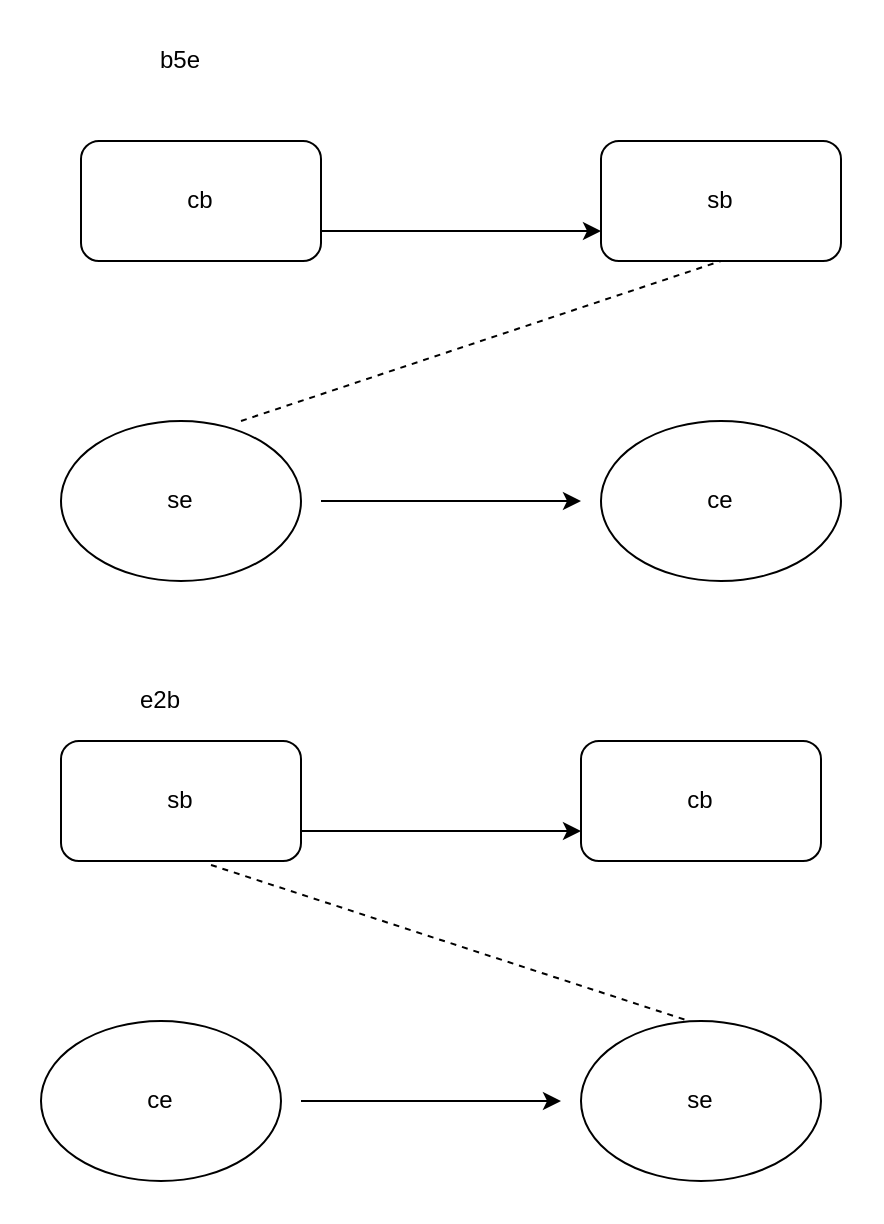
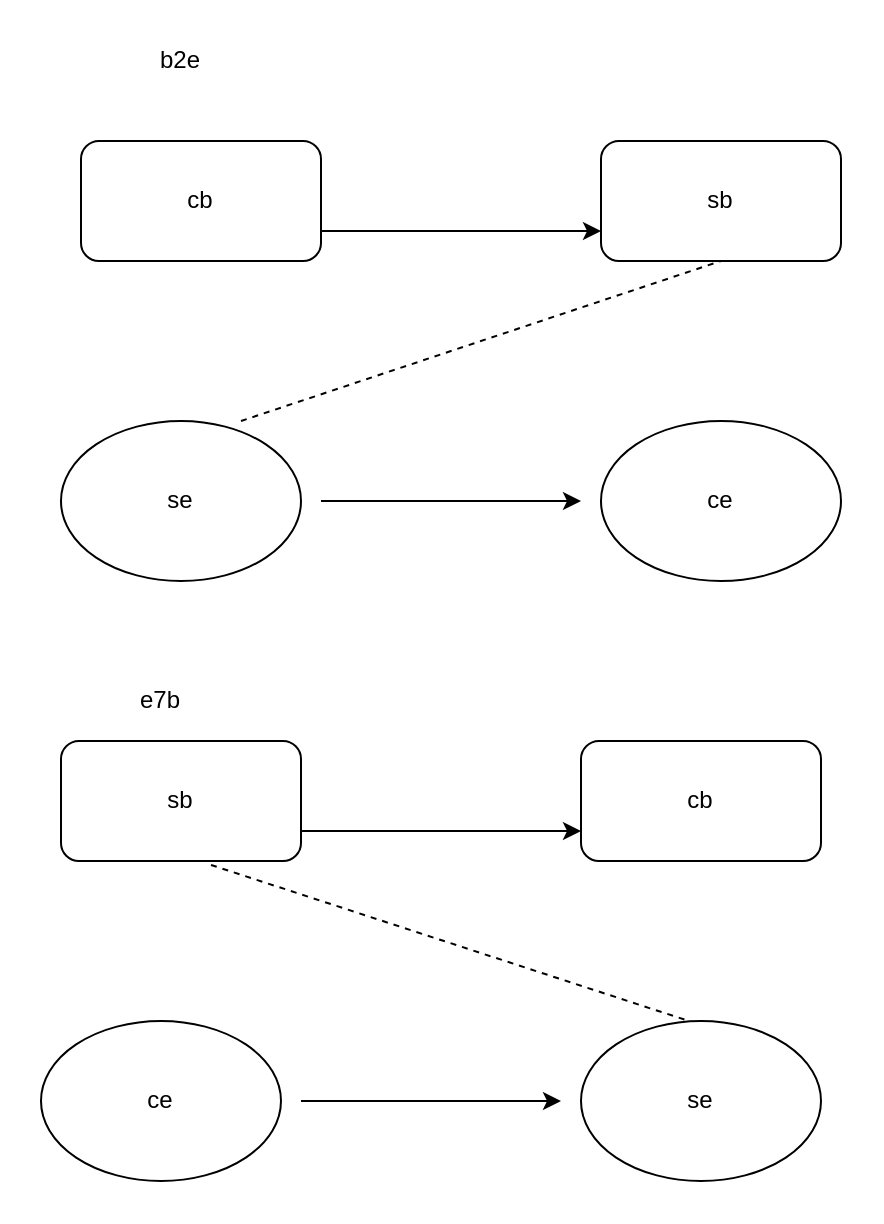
(181, 61) -> (181, 61)
(161, 701) -> (161, 701)
